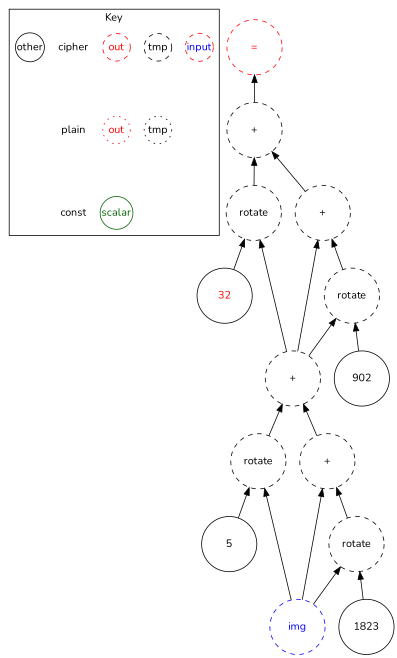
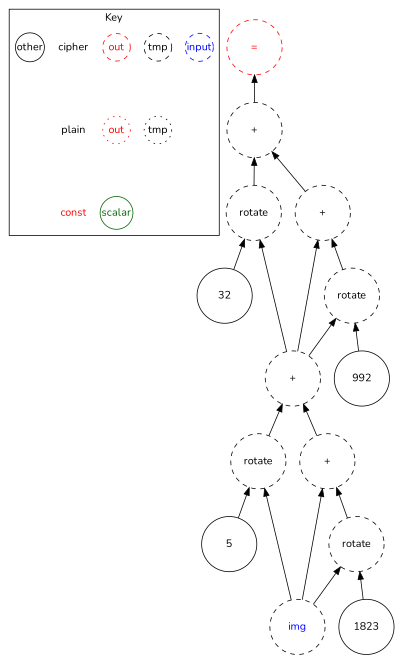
(199, 47) -> (199, 47)
(74, 213) -> (74, 213)
(225, 296) -> (225, 296)
(362, 379) -> (362, 379)
(297, 627) -> (297, 627)
